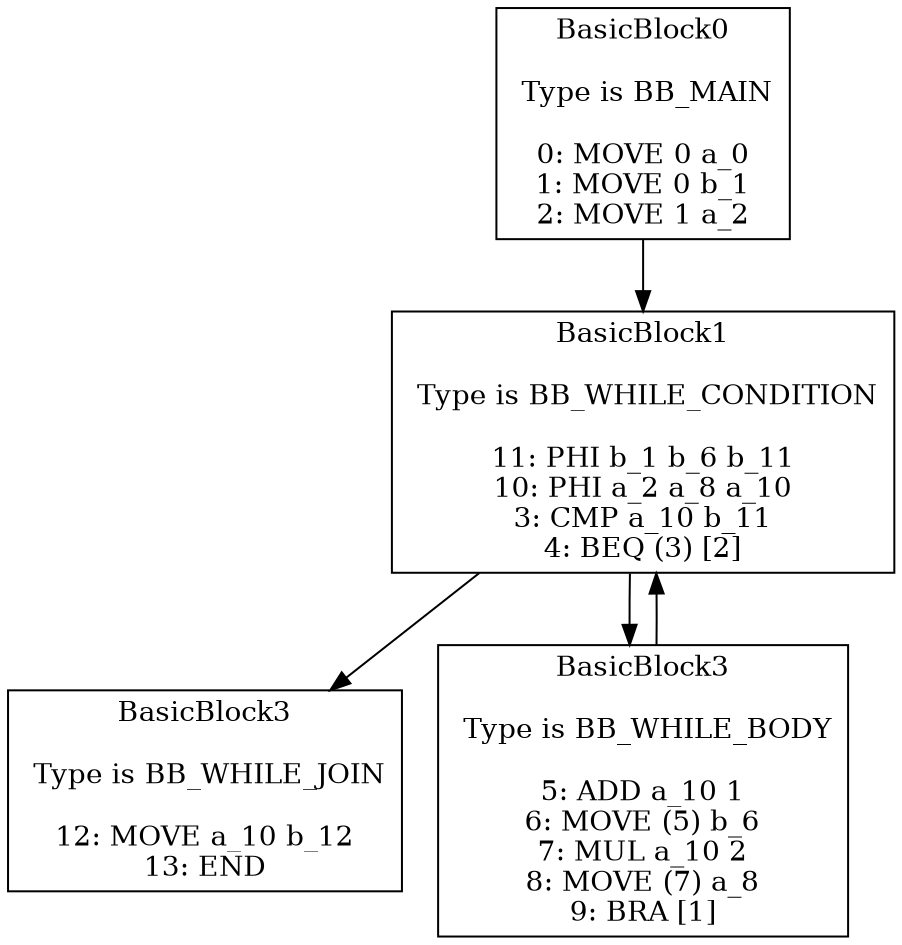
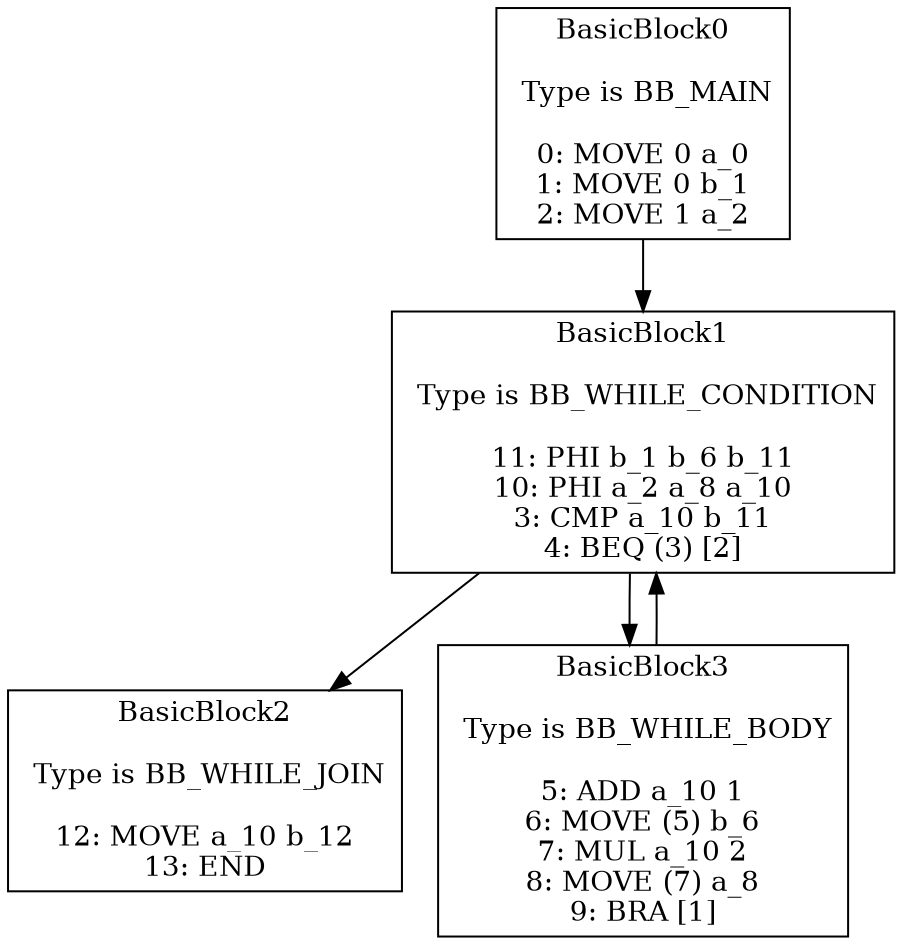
(205, 791) -> (205, 791)
